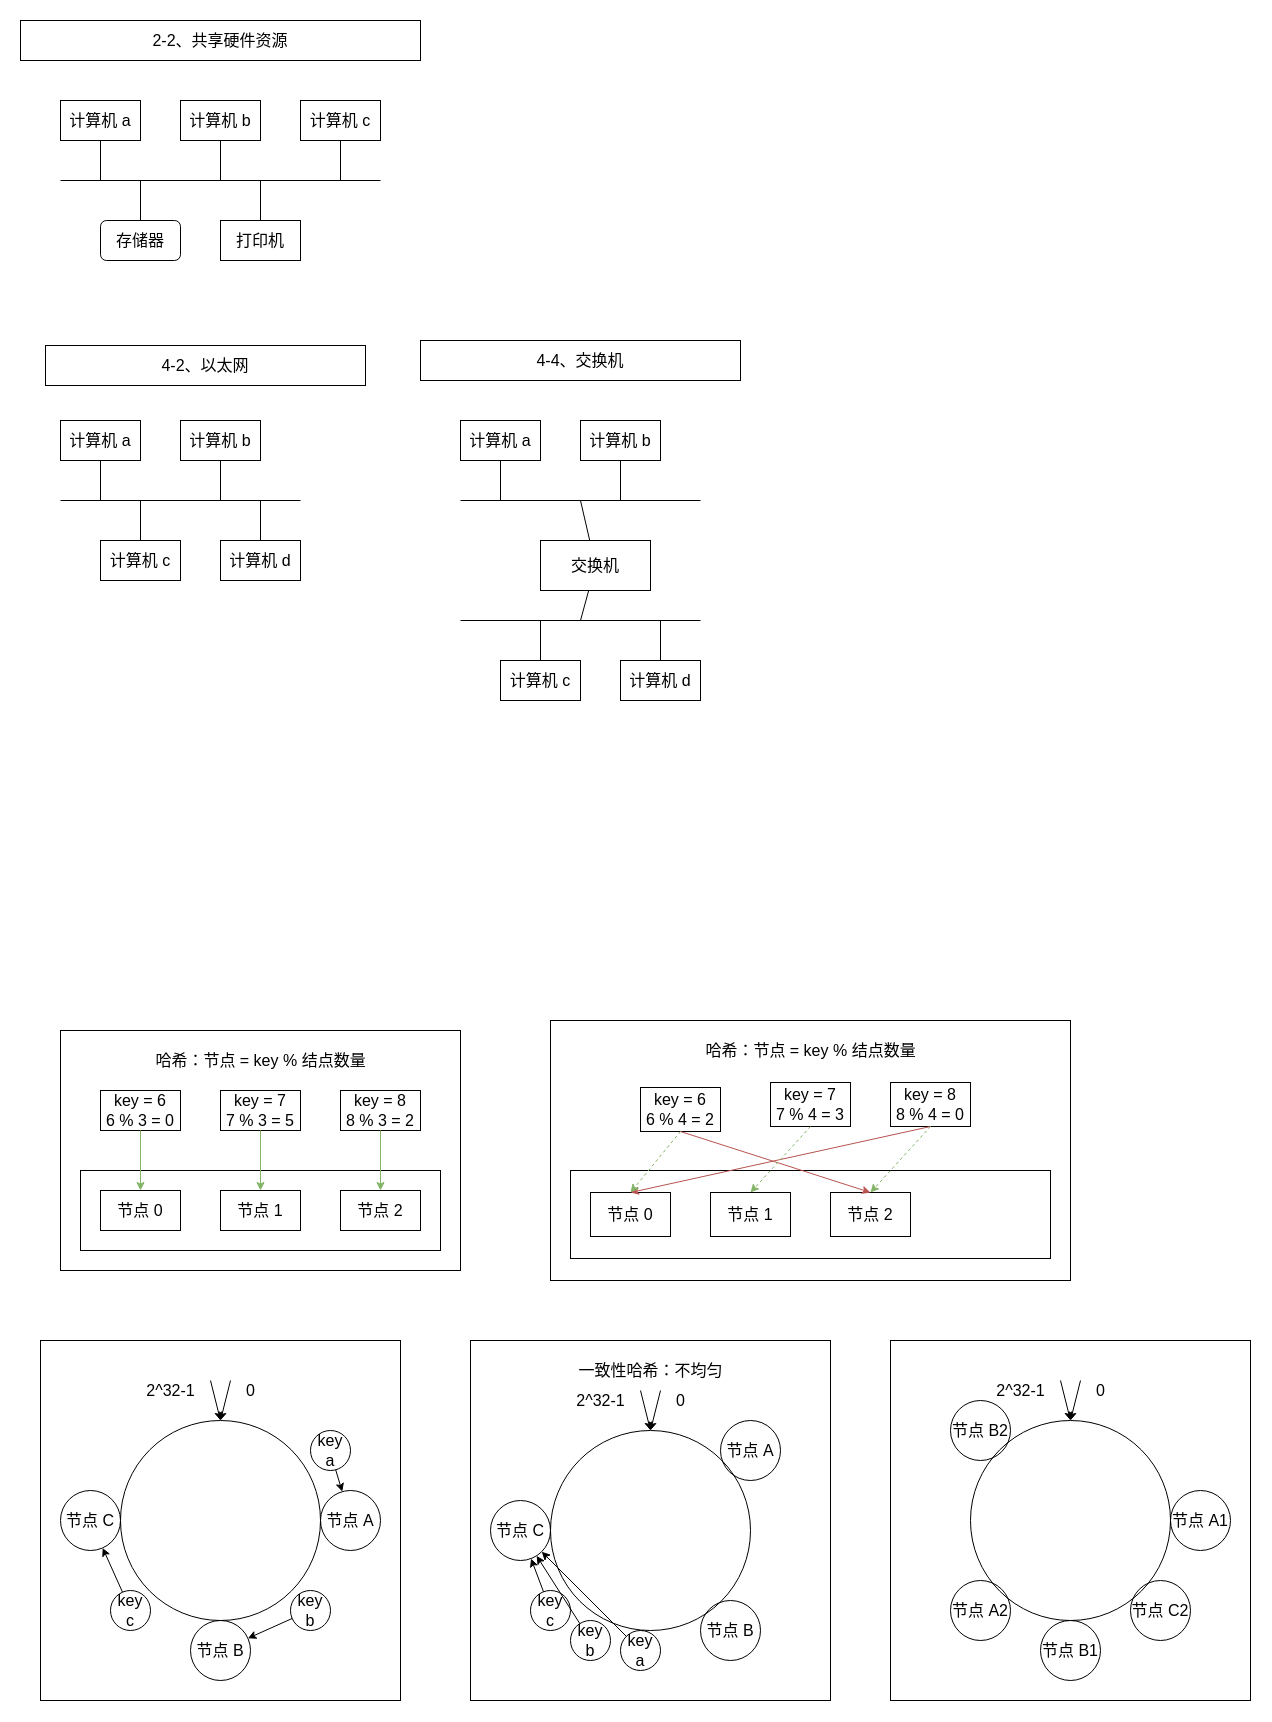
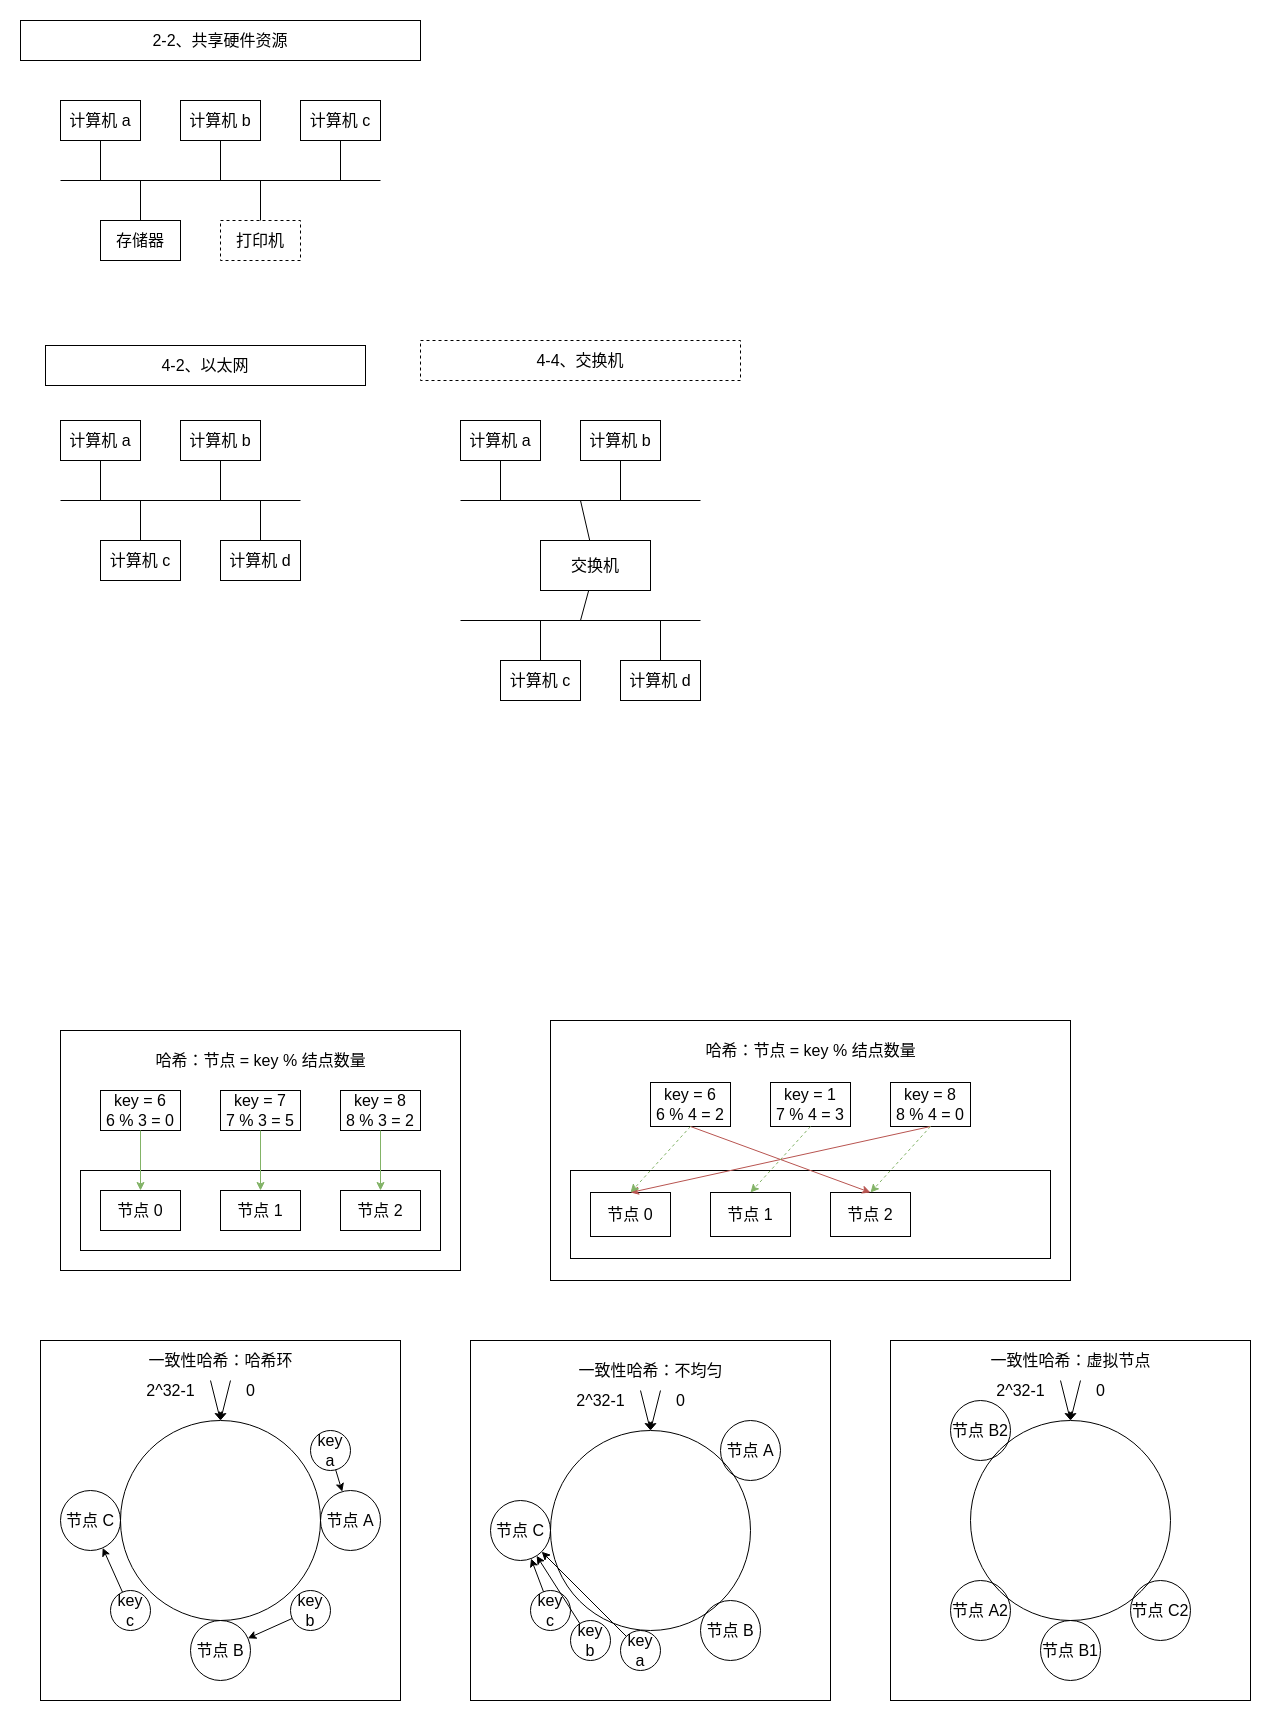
(141, 241) -> (141, 241)
(261, 241) -> (261, 241)
(581, 361) -> (581, 361)
(811, 1105) -> (811, 1105)
(681, 1110) -> (691, 1105)
none -> (221, 1361)
none -> (1071, 1361)
(1201, 1521) -> none
